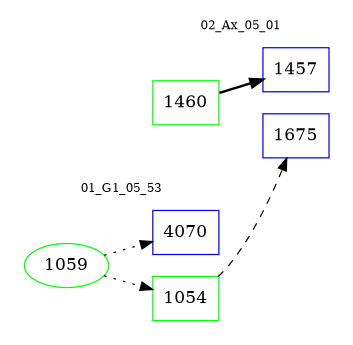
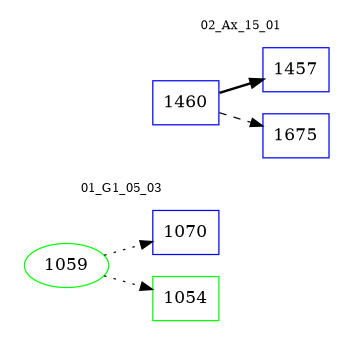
(241, 26) -> (241, 26)
(186, 103) -> (186, 103)
(122, 189) -> (122, 189)
(255, 226) -> (235, 118)
(186, 232) -> (186, 232)
